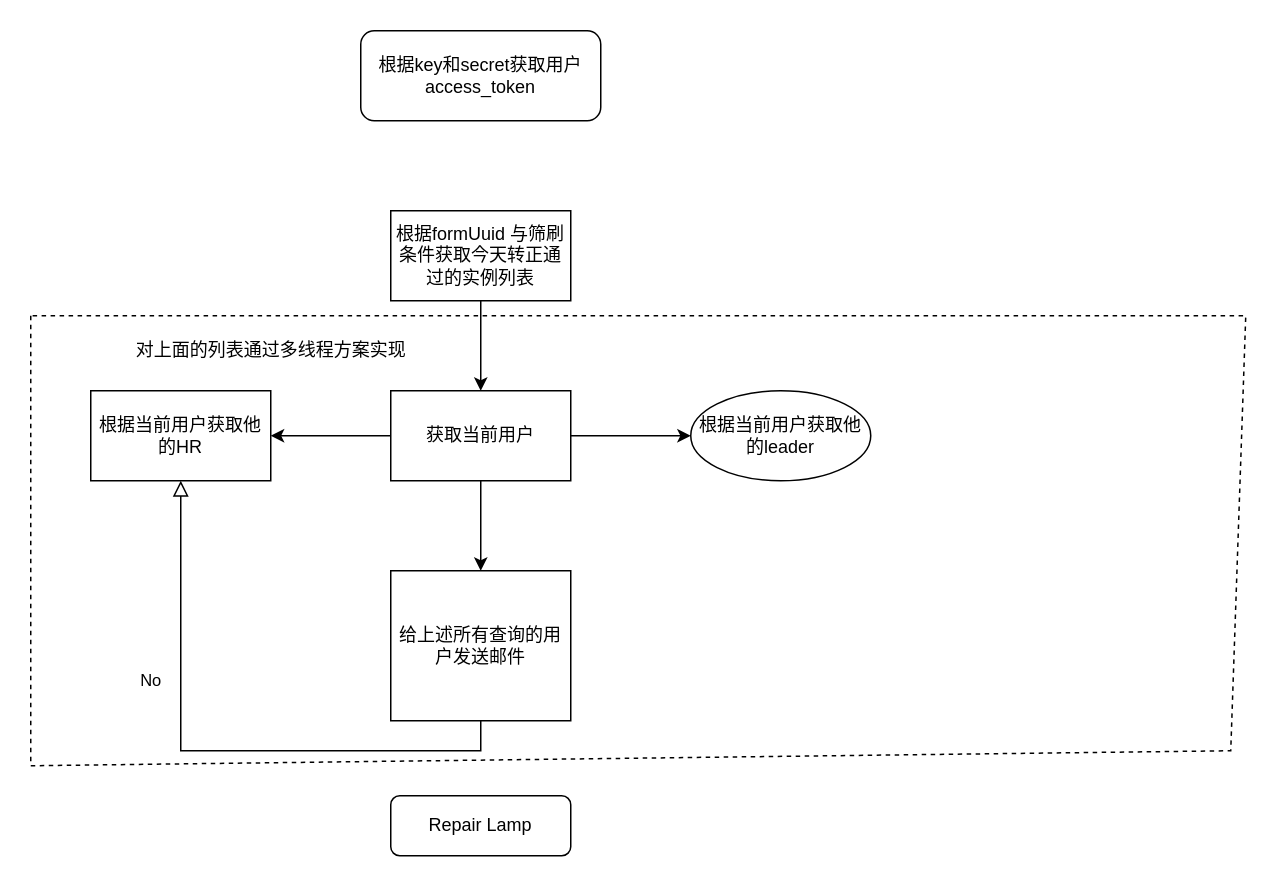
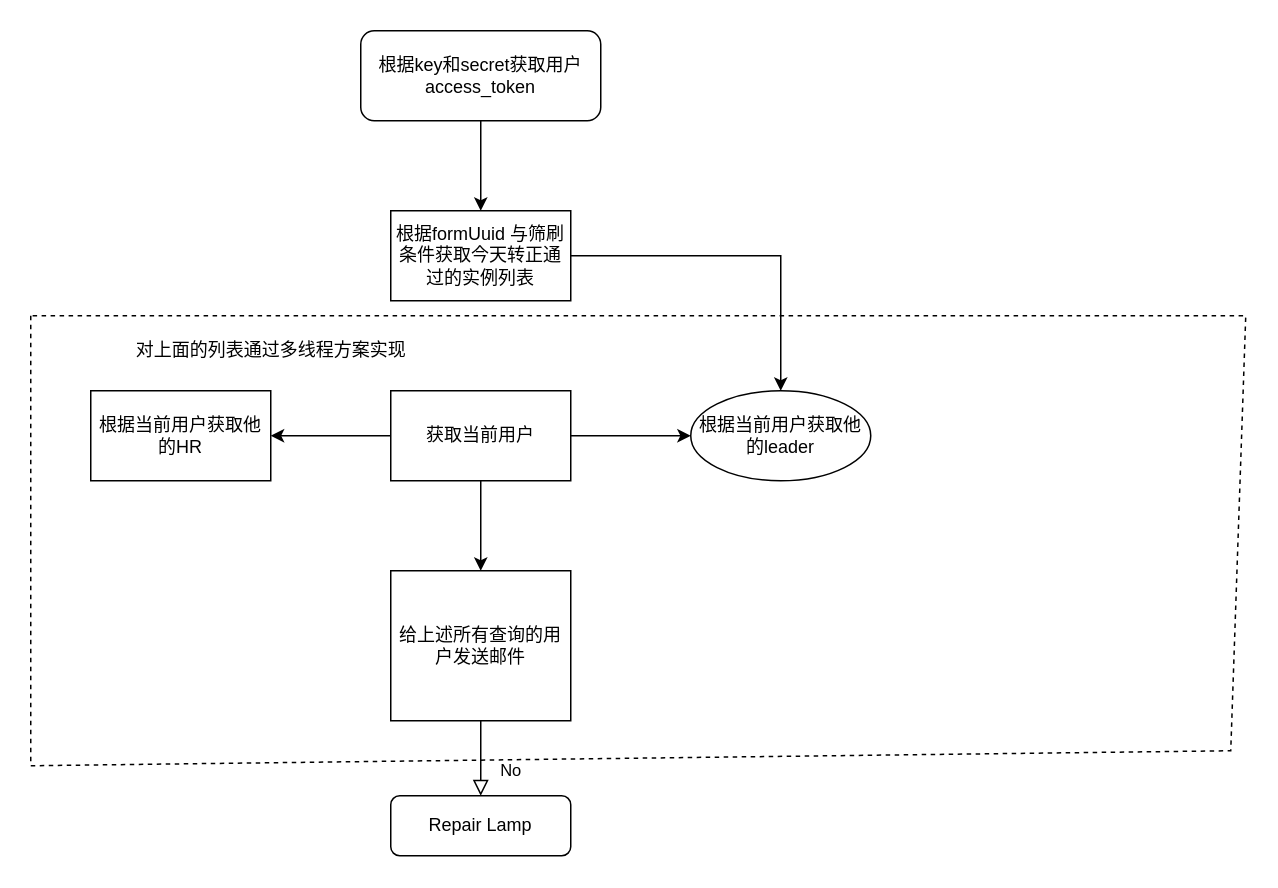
none -> (481, 161)
(481, 341) -> (738, 256)
(206, 751) -> (481, 764)
